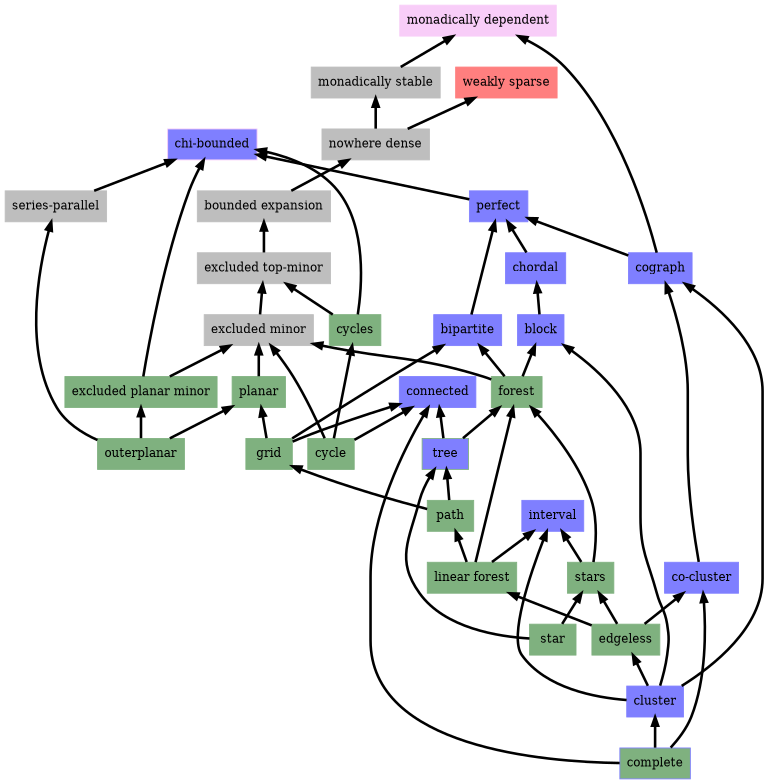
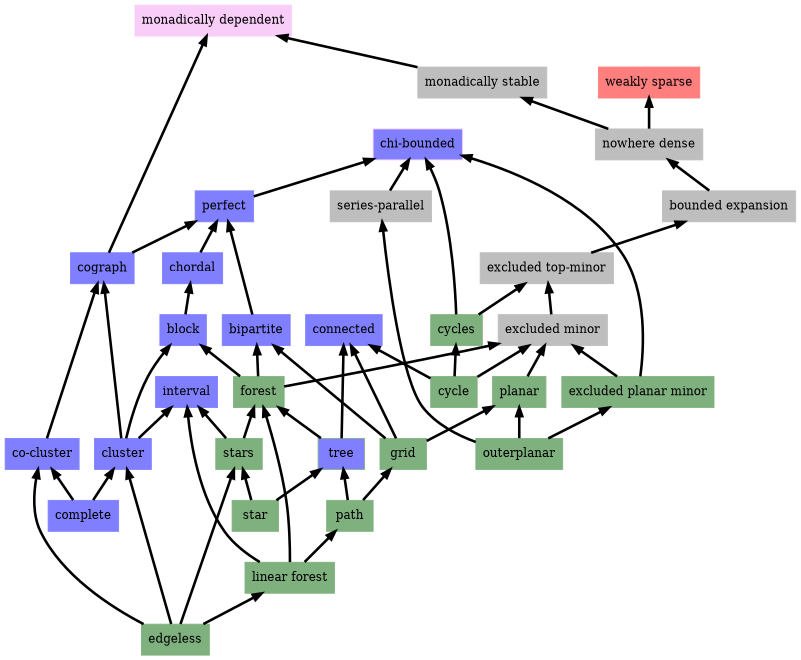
(378, 674) -> none
(642, 674) -> (150, 551)
(655, 763) -> (83, 516)
